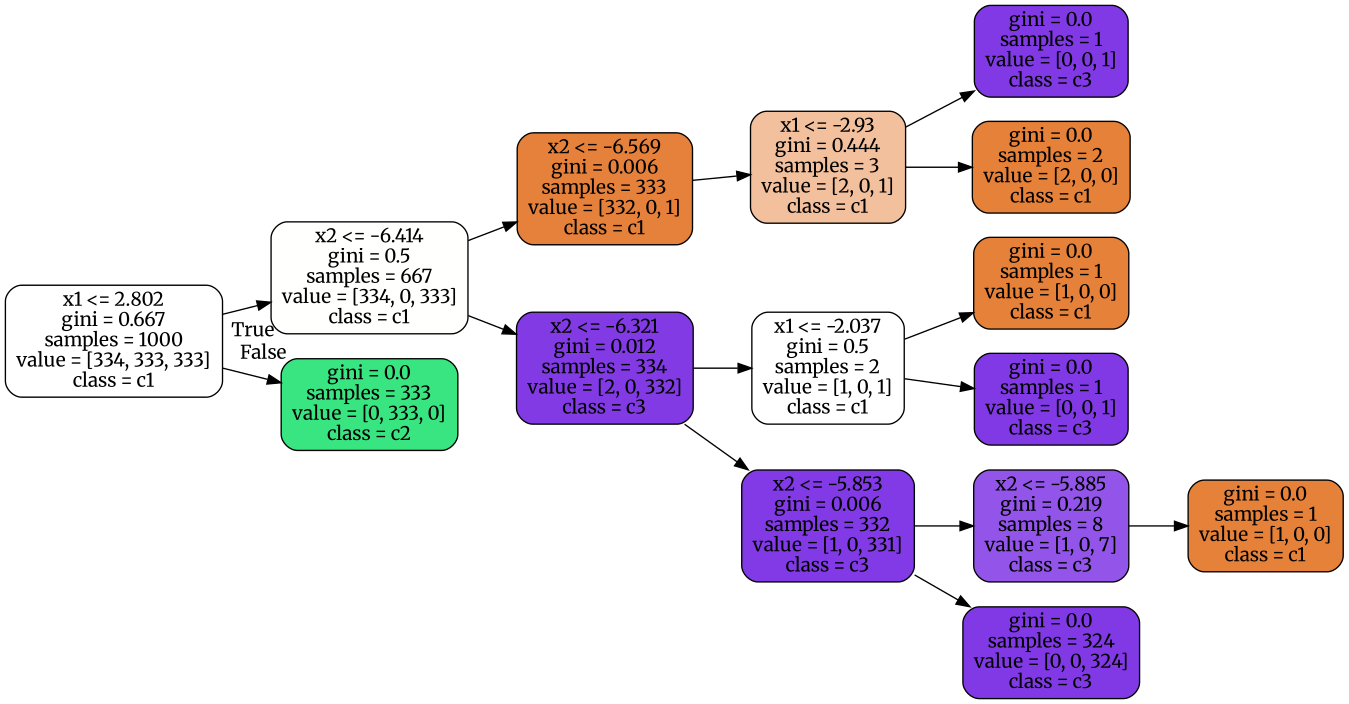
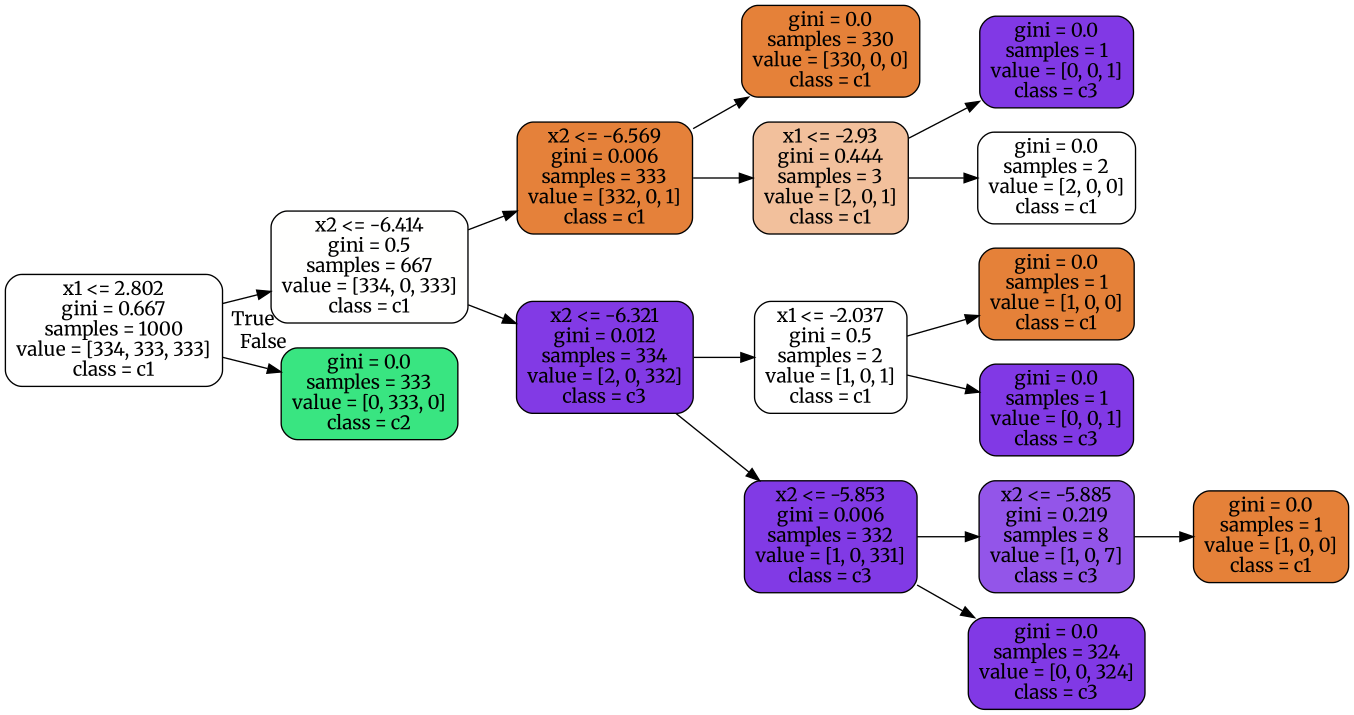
none -> (831, 51)
(1051, 167) -> (1057, 178)
